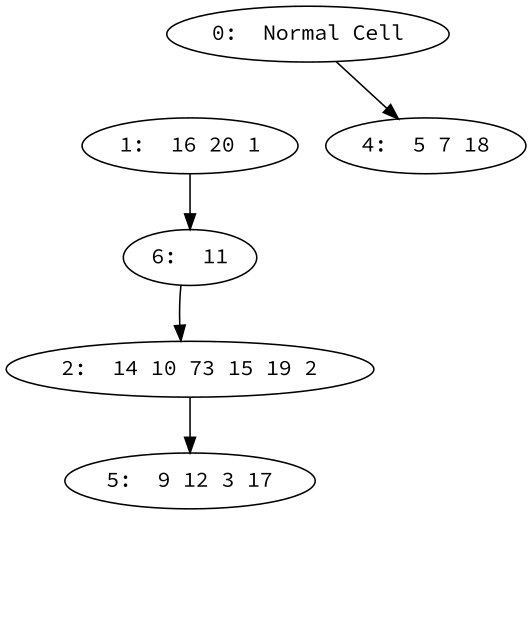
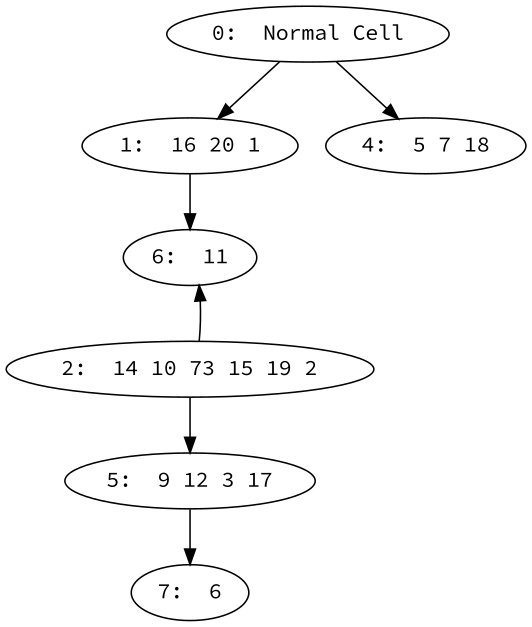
none -> (254, 85)
(180, 305) -> (200, 321)
none -> (190, 593)
